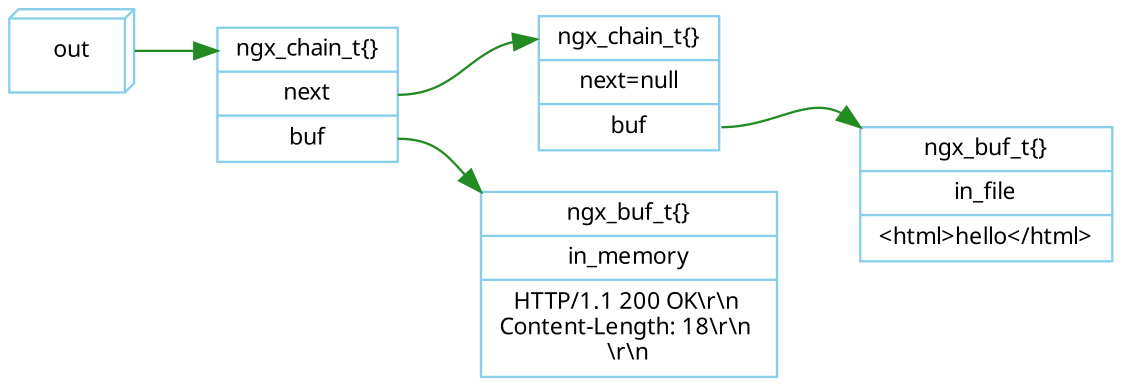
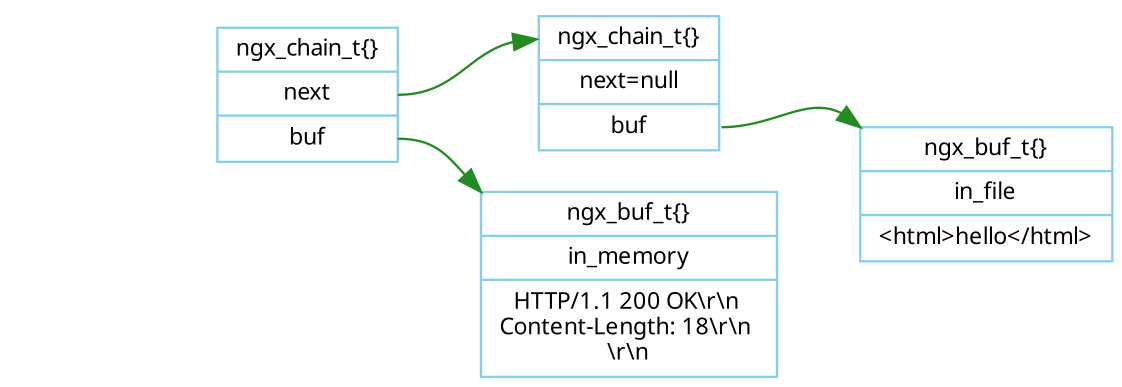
(72, 51) -> none
